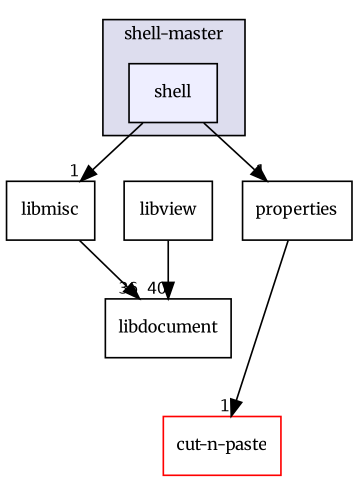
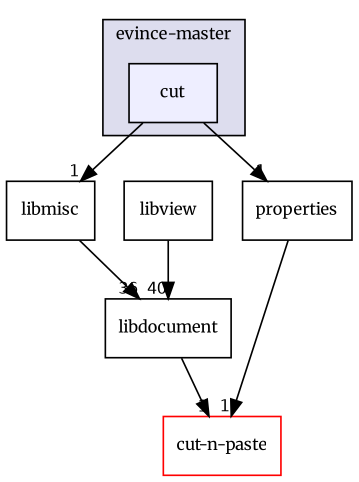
(174, 35) -> (174, 35)
(173, 93) -> (173, 93)
none -> (192, 380)
